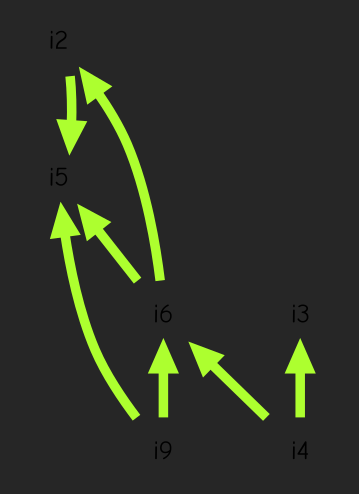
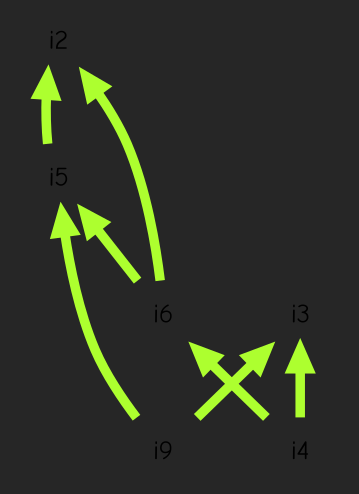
(72, 100) -> (46, 120)
(163, 393) -> (224, 392)
